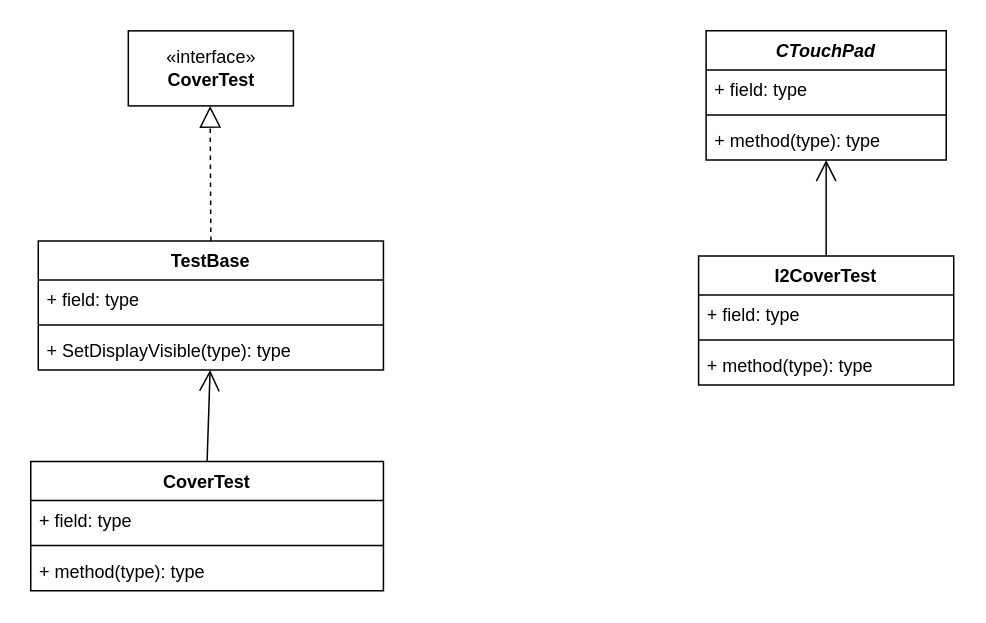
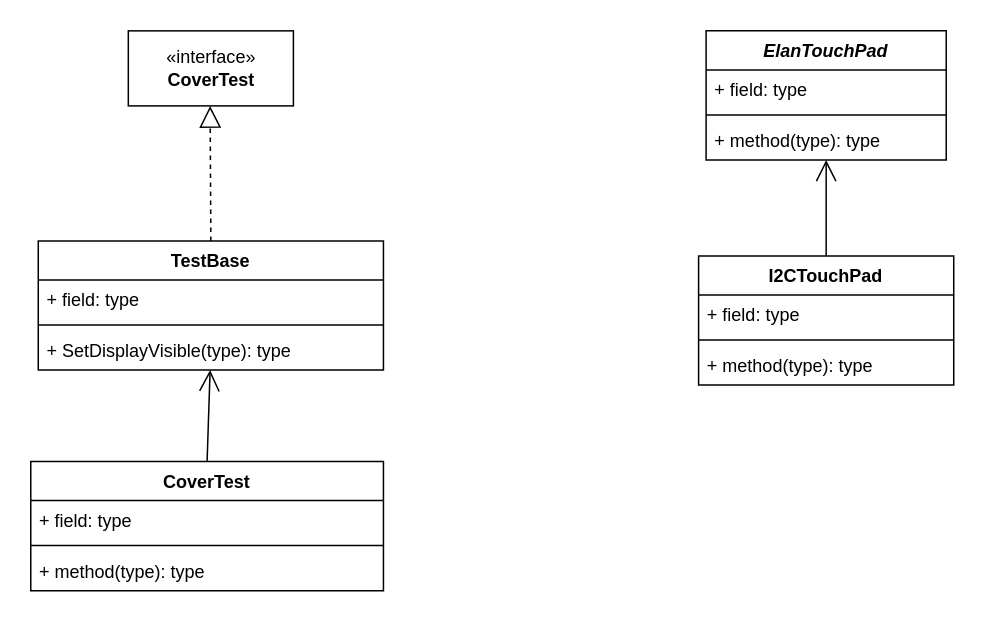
(825, 51) -> (825, 51)
(825, 276) -> (825, 276)
